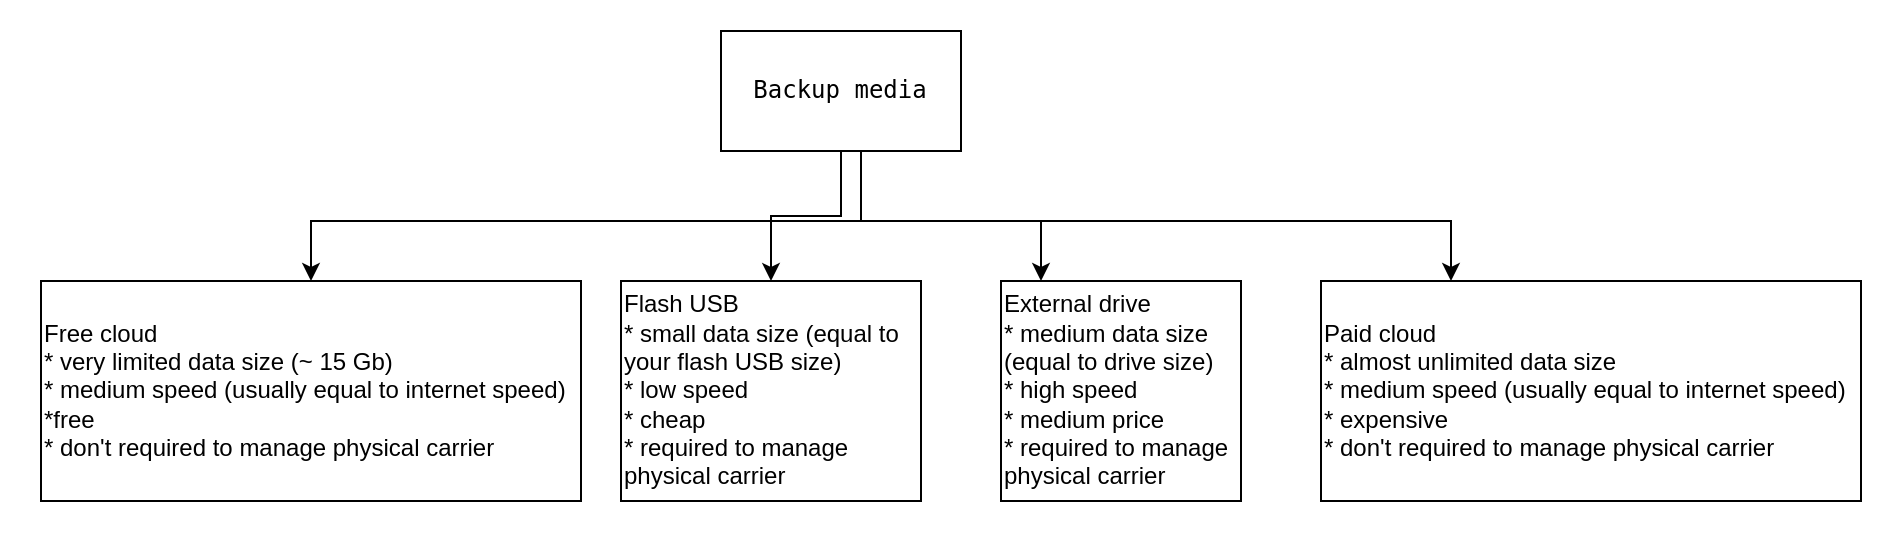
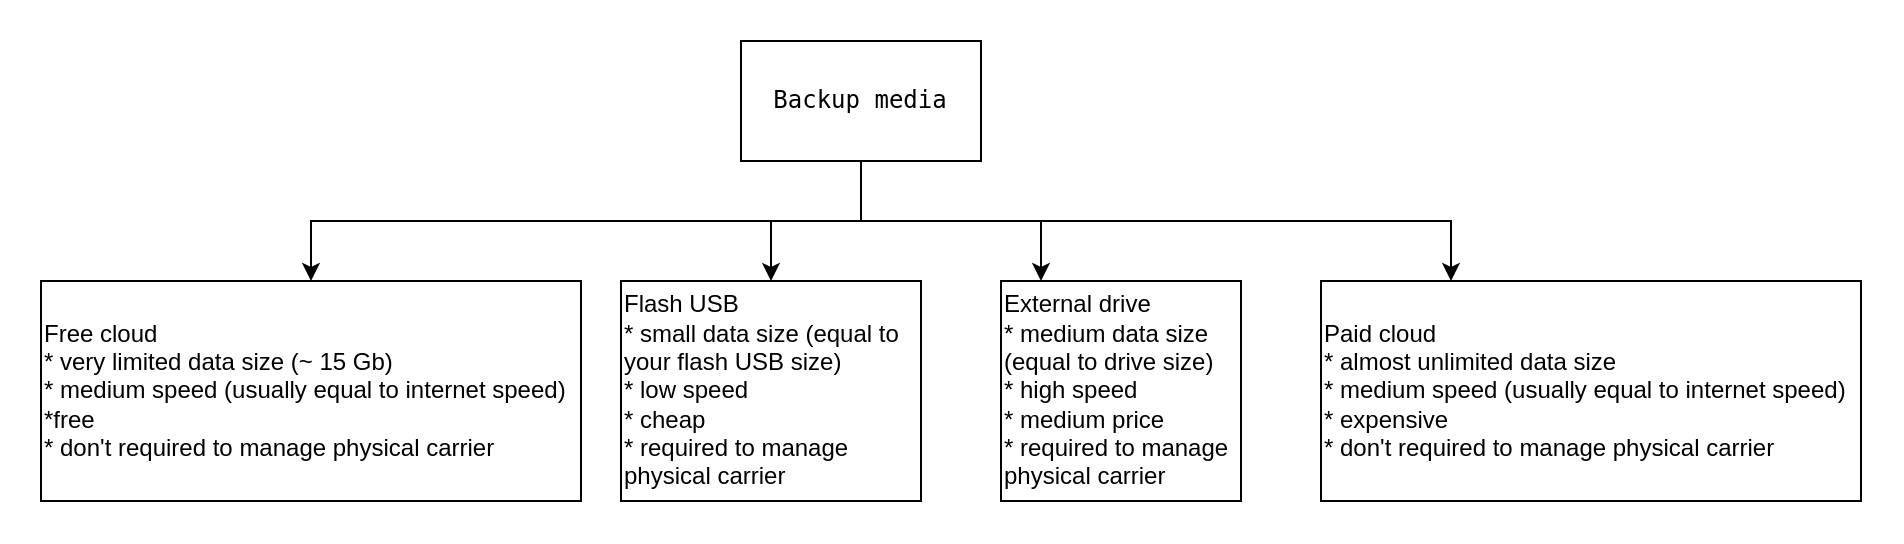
(841, 91) -> (861, 101)
